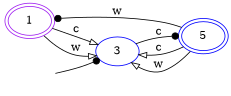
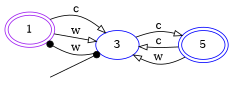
(122, 18) -> (75, 55)
(154, 39) -> (155, 32)
